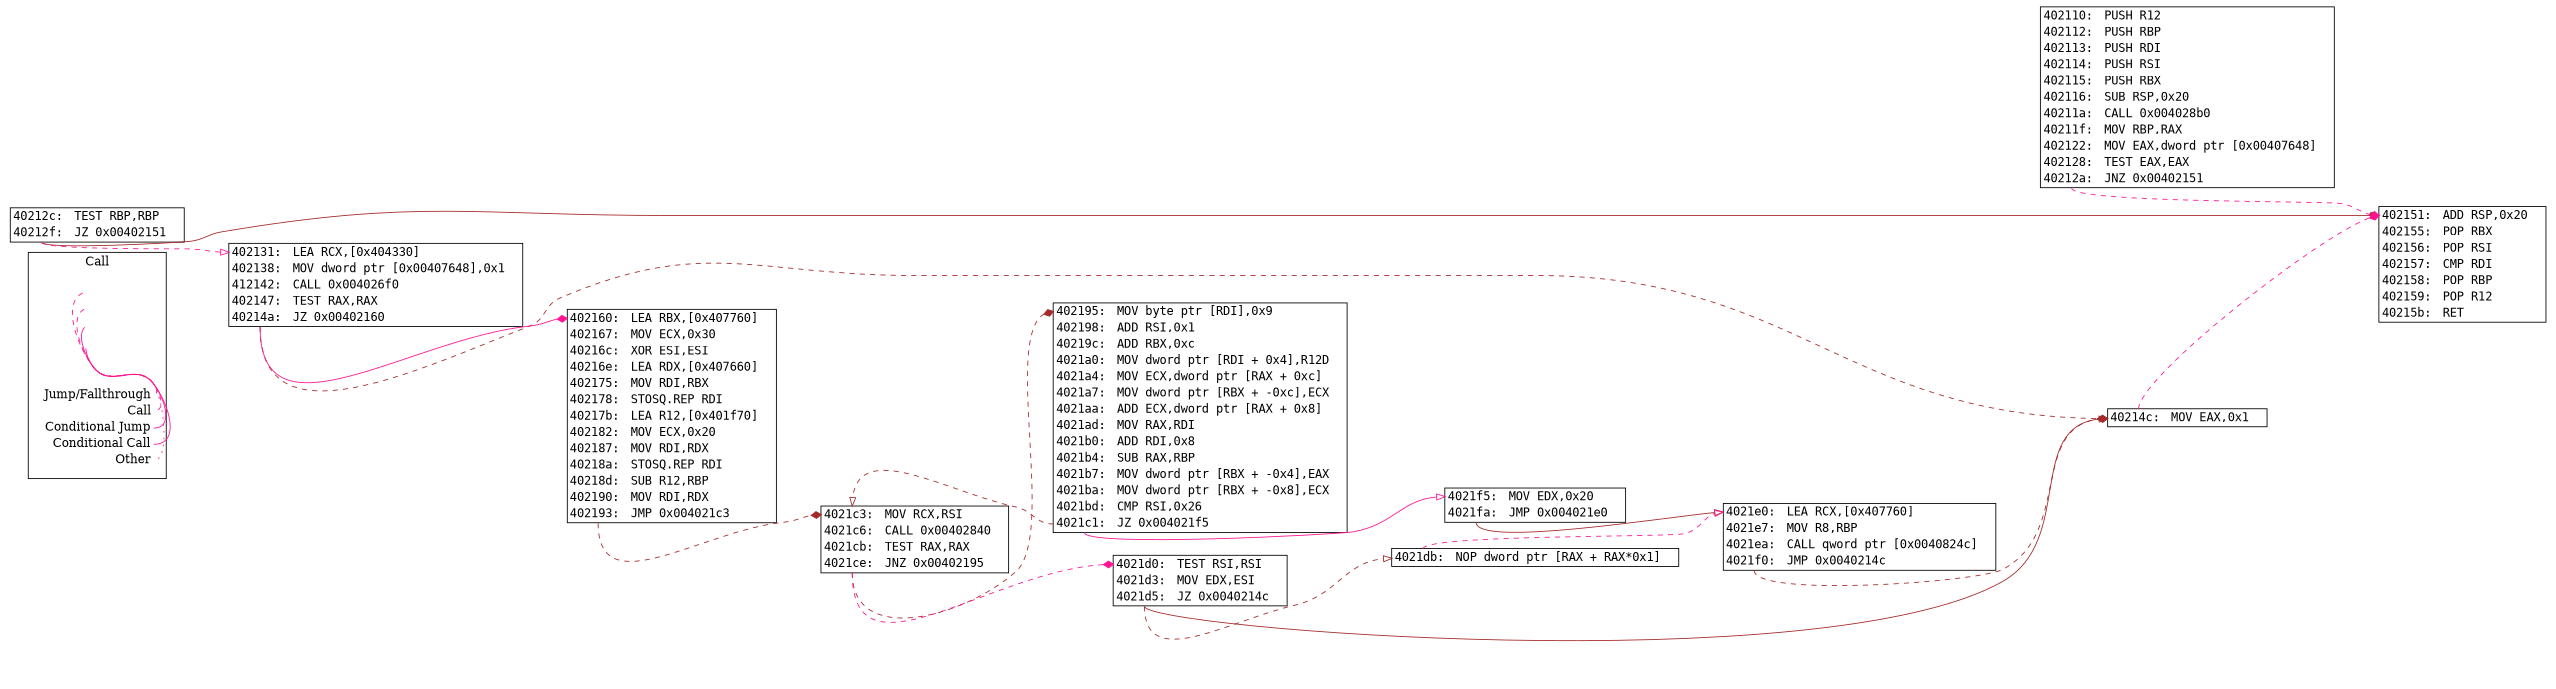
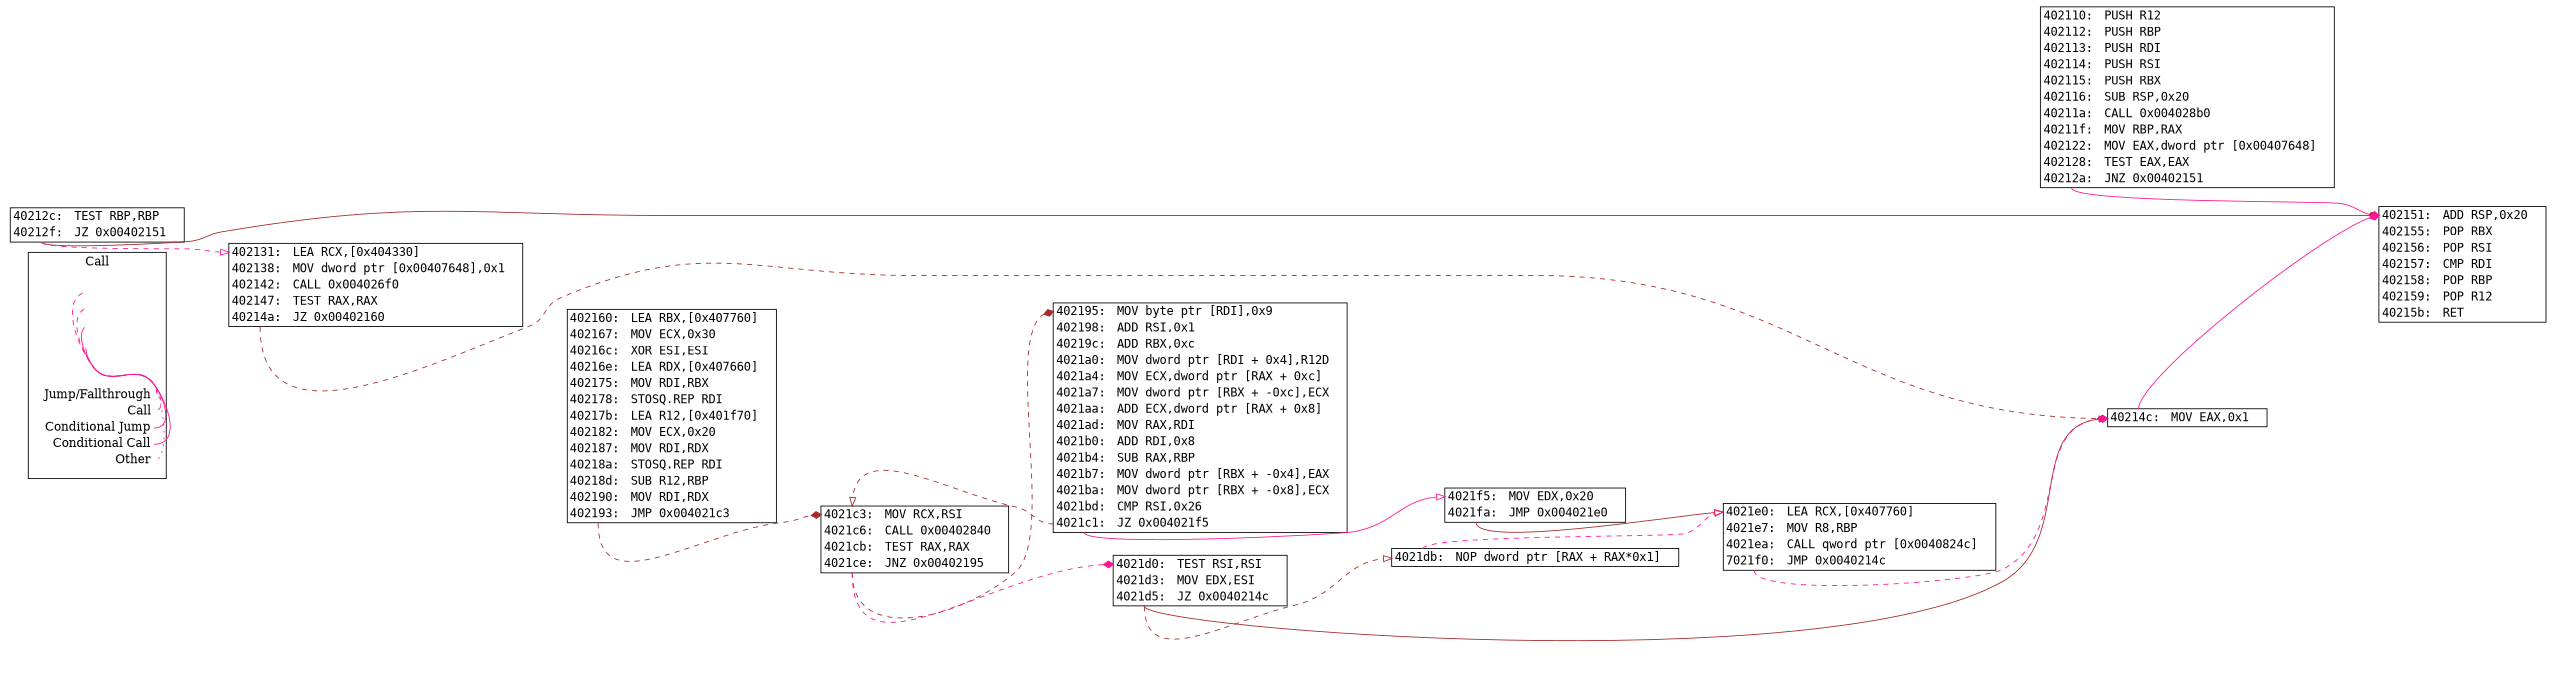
(2221, 201) -> (2221, 201)
(261, 285) -> (261, 285)
(2243, 302) -> (2243, 302)
(392, 363) -> none
(1755, 561) -> (1755, 561)
(1970, 576) -> (1970, 576)
